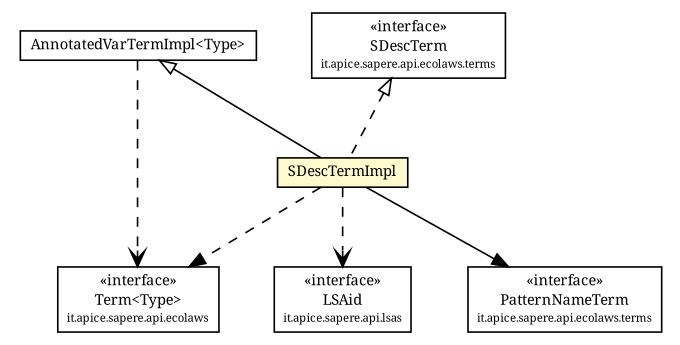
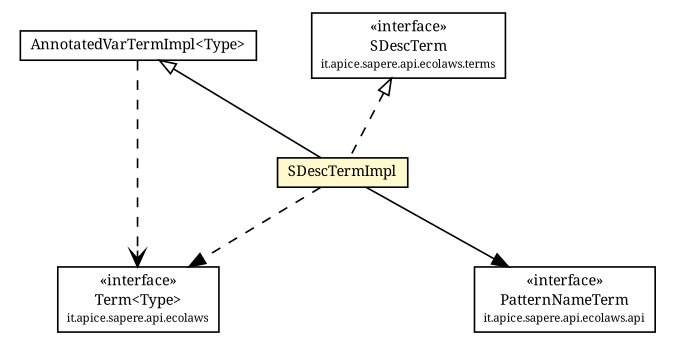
(343, 300) -> none
(565, 318) -> (565, 318)
